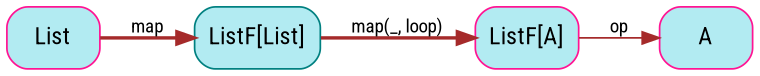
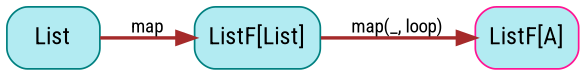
(53, 38) -> (53, 38)
(706, 38) -> none
